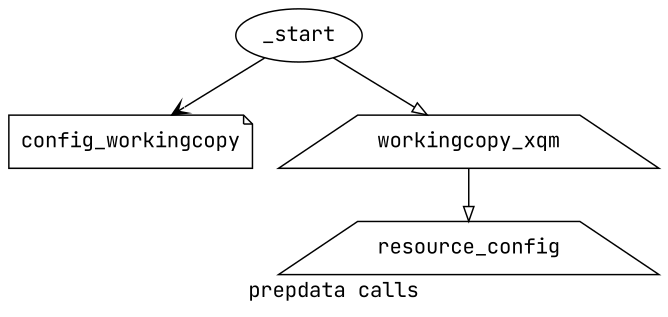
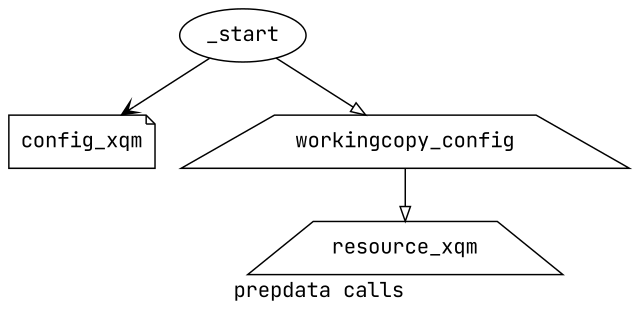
(131, 142) -> (82, 142)
(469, 142) -> (405, 142)
(469, 248) -> (405, 248)
